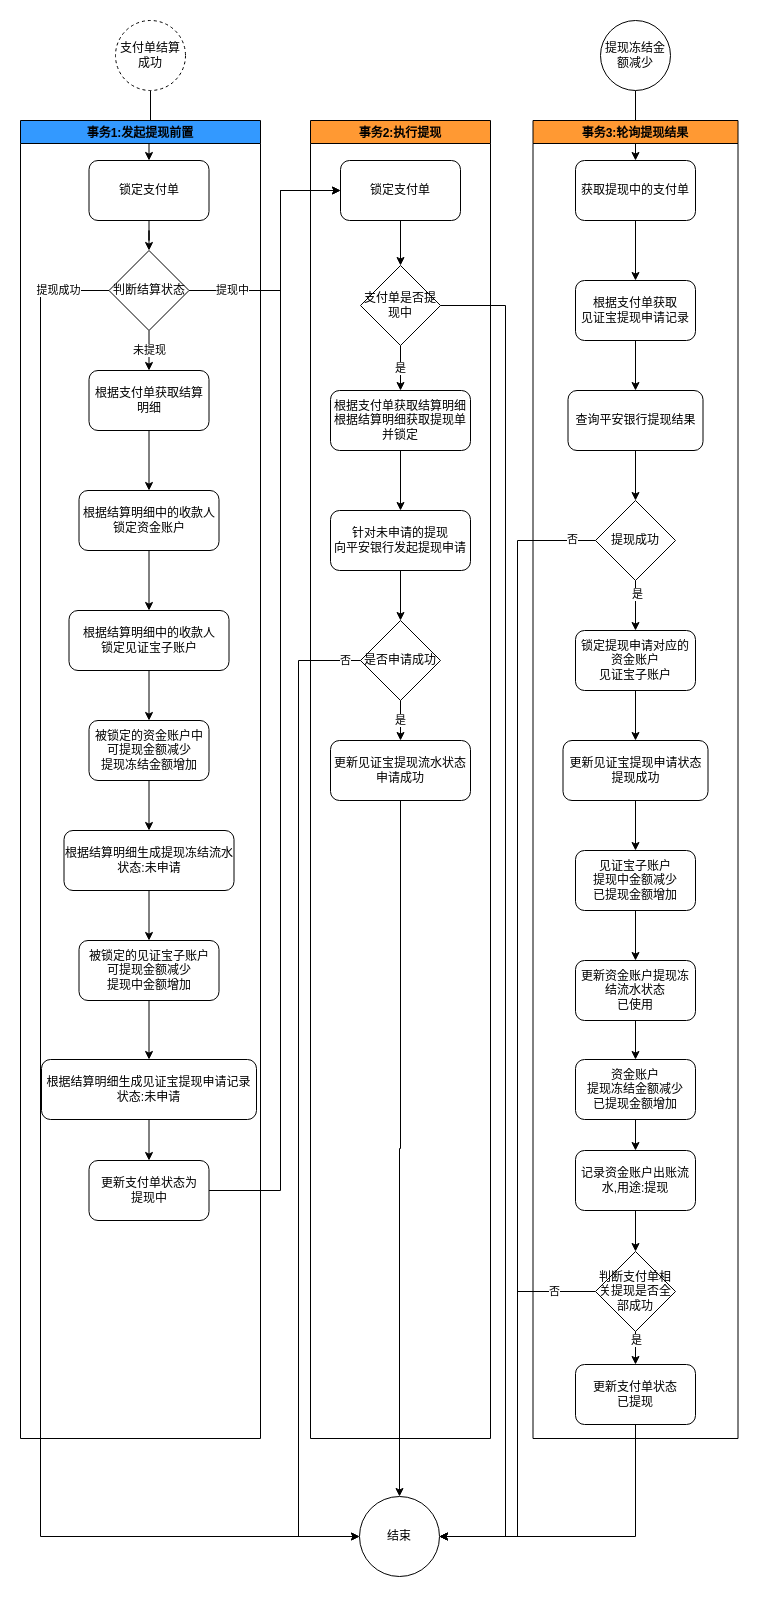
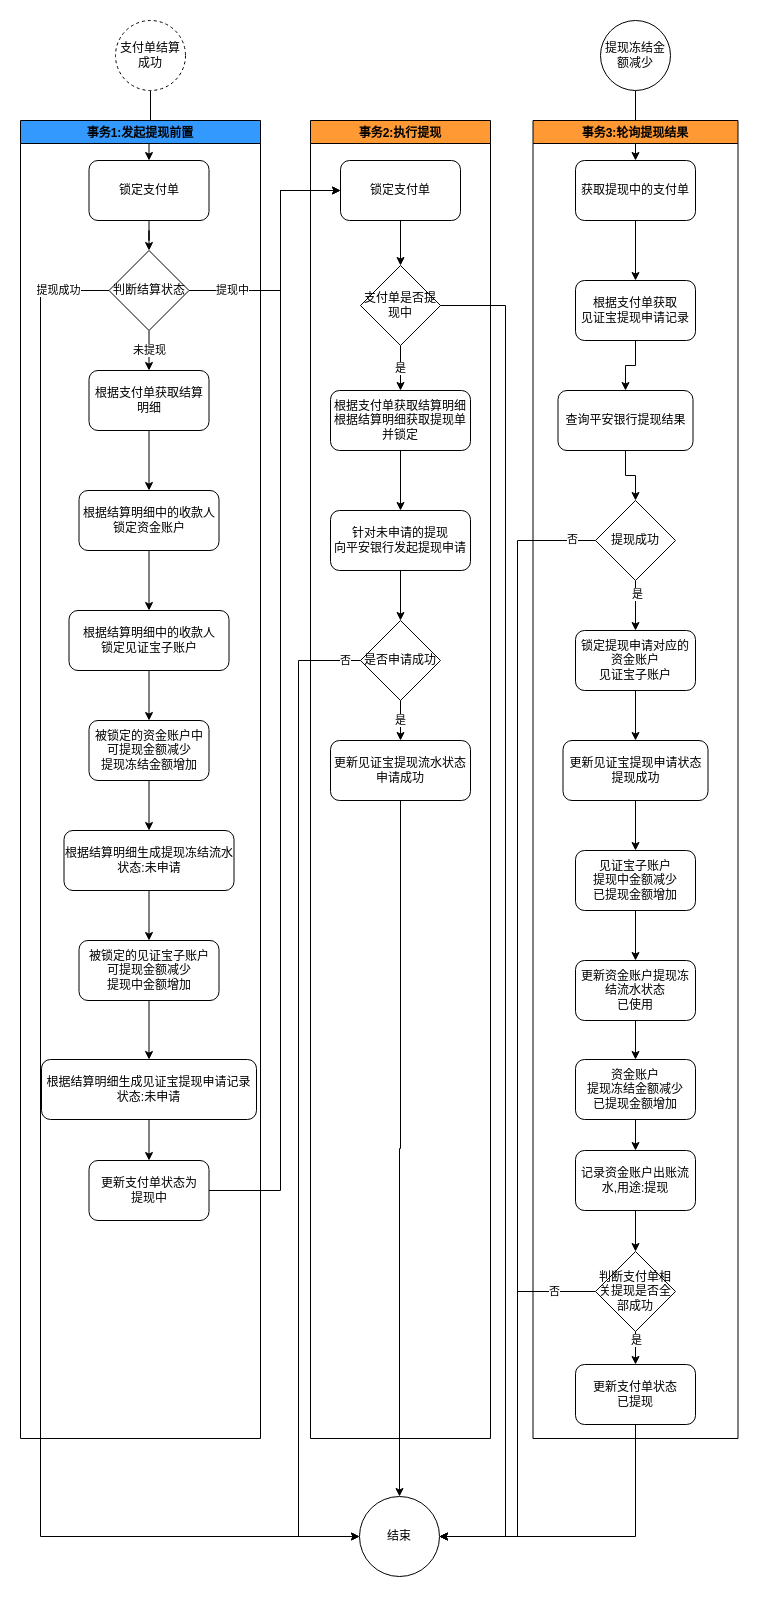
(636, 421) -> (626, 421)
